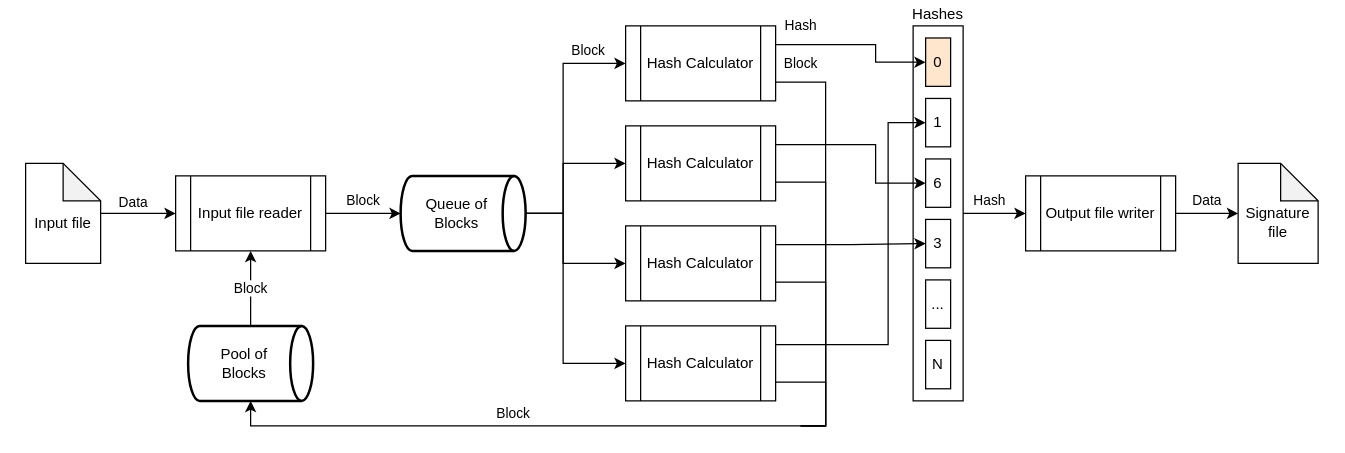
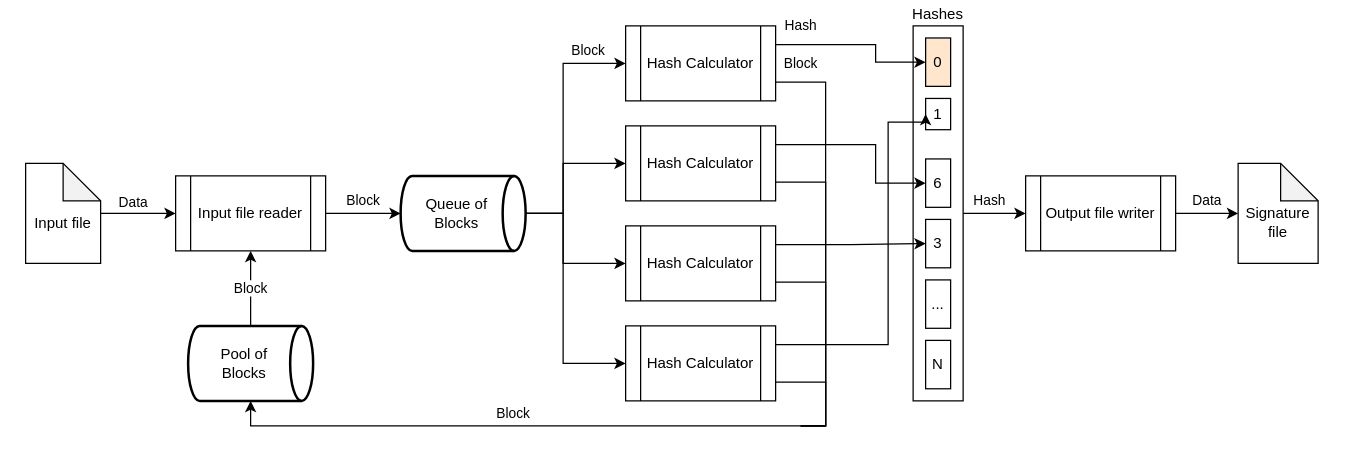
(938, 122) -> (938, 114)
